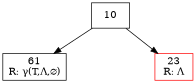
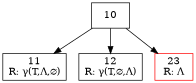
(35, 67) -> (35, 67)
none -> (111, 67)
